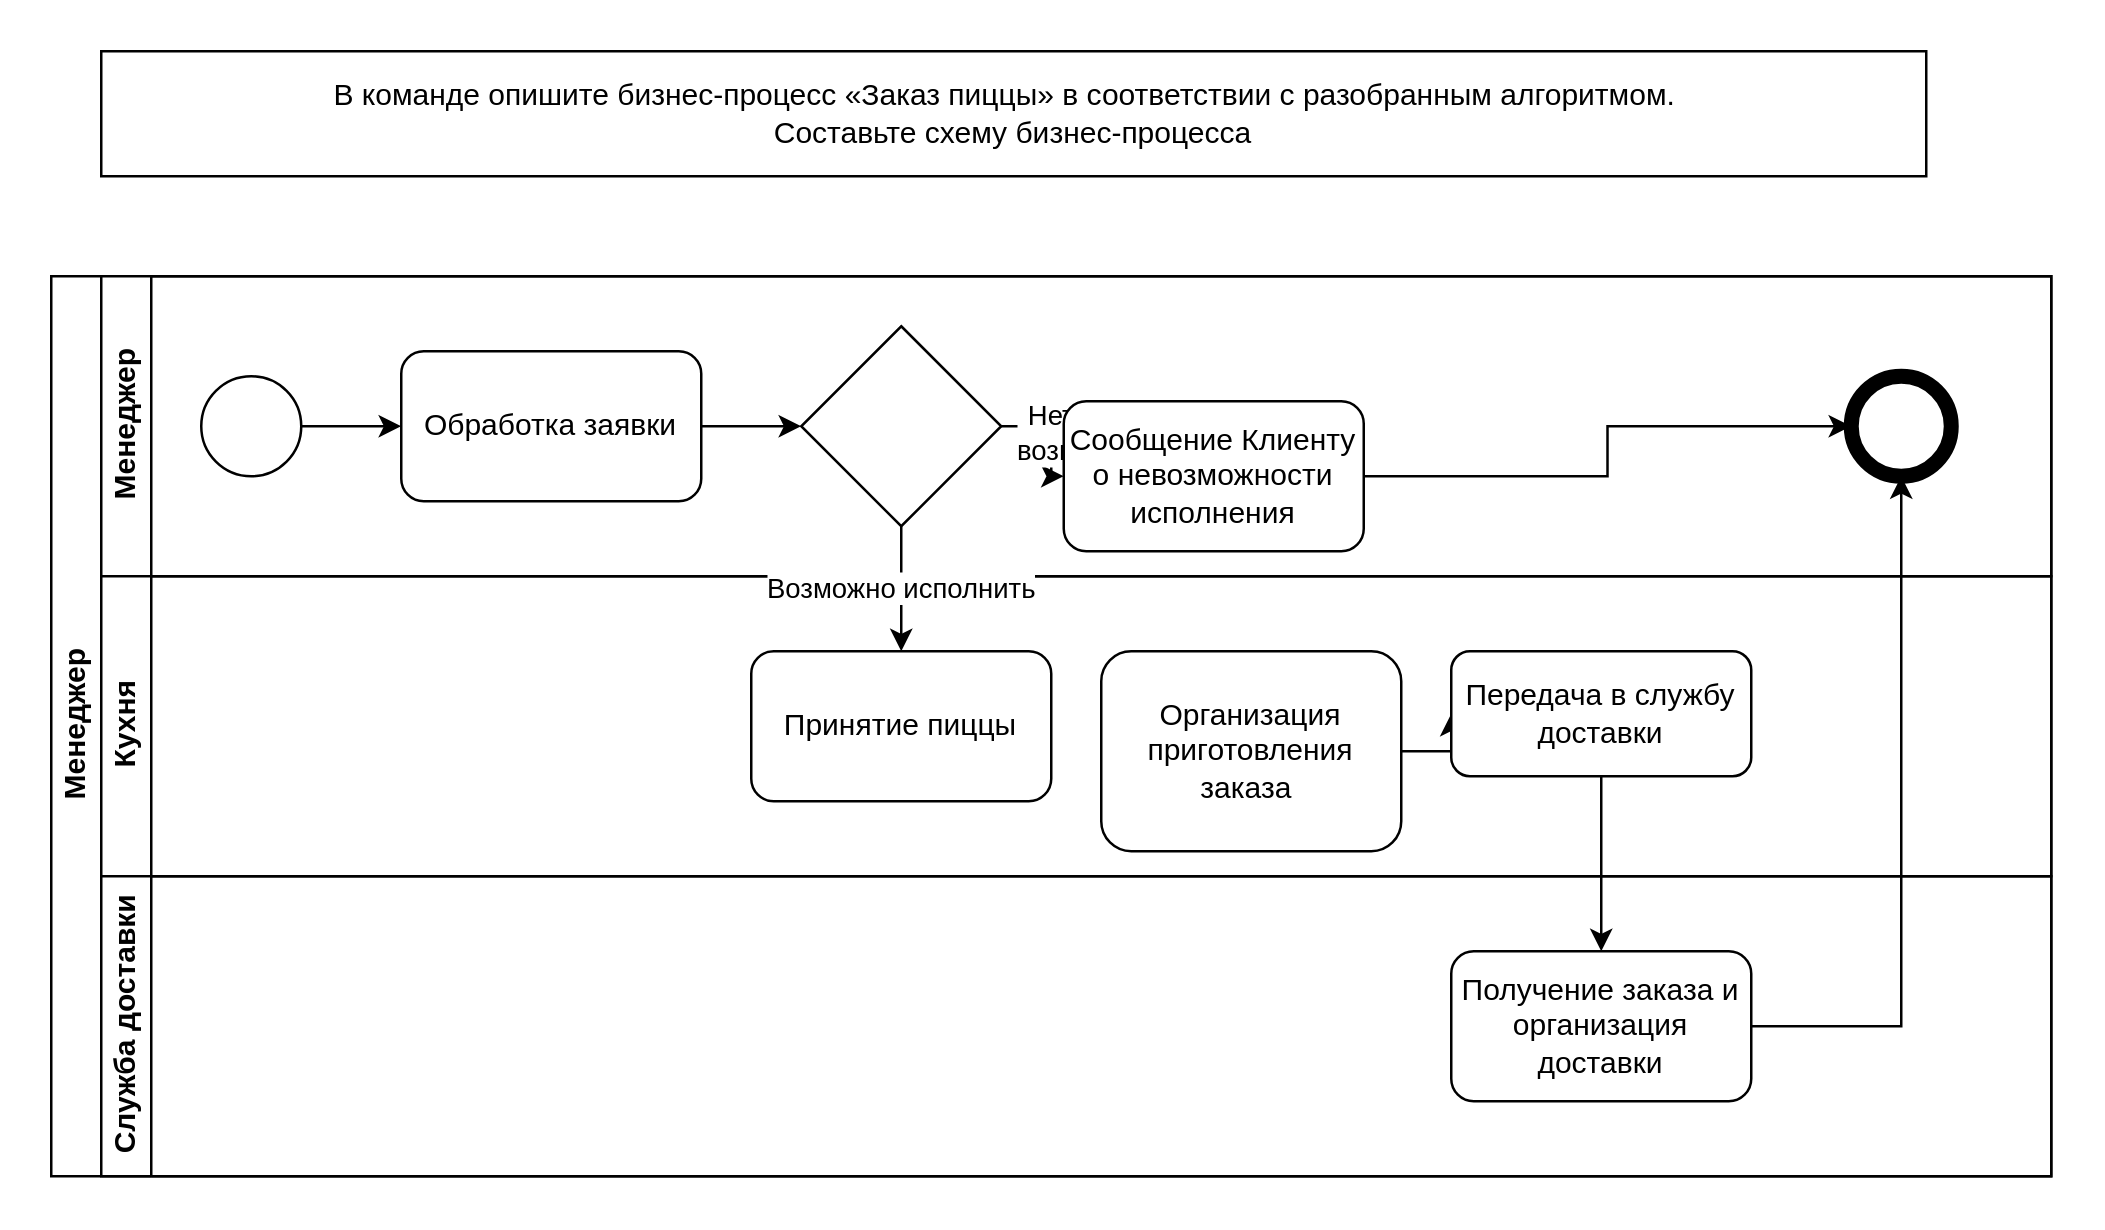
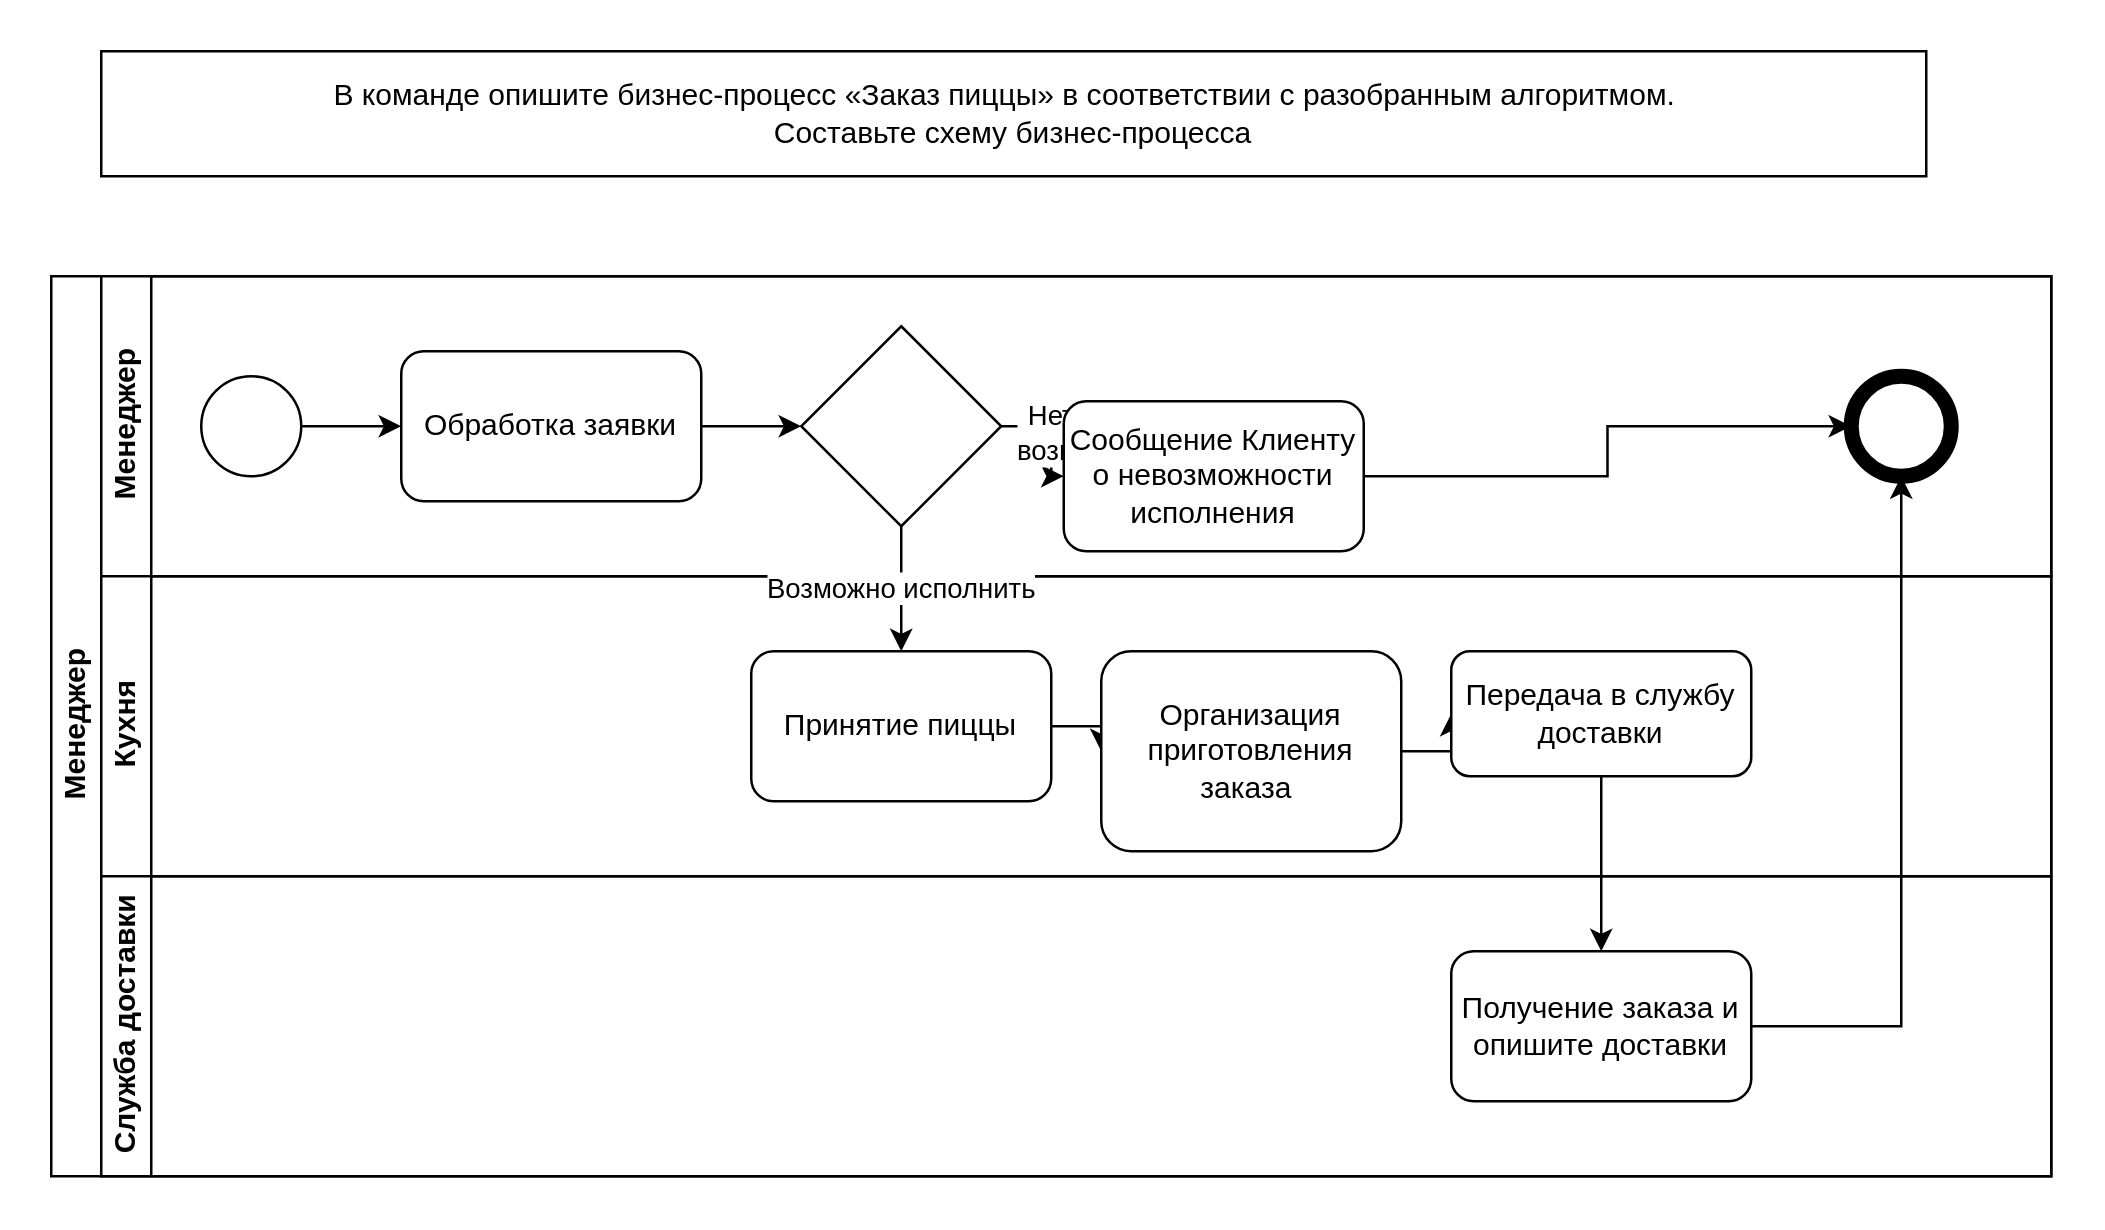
none -> (1080, 726)
(1601, 1026) -> (1601, 1026)
